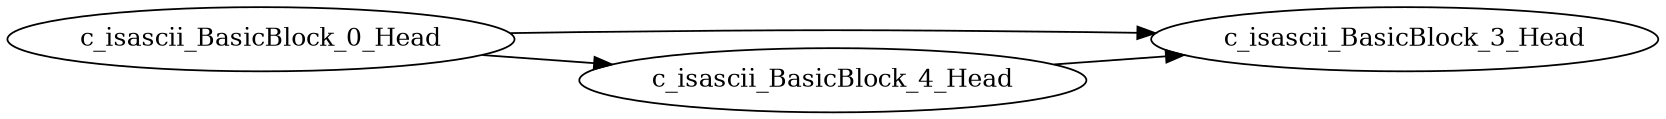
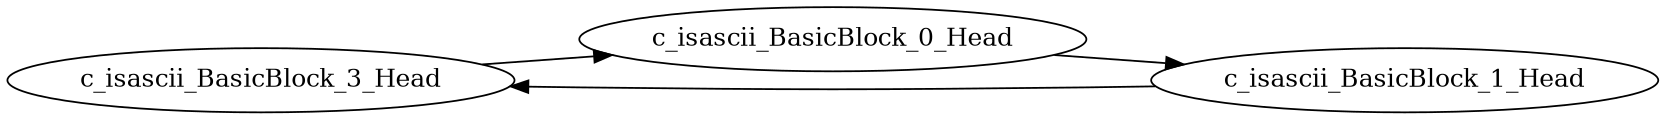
(824, 30) -> (538, 60)
(833, 80) -> (1405, 80)
